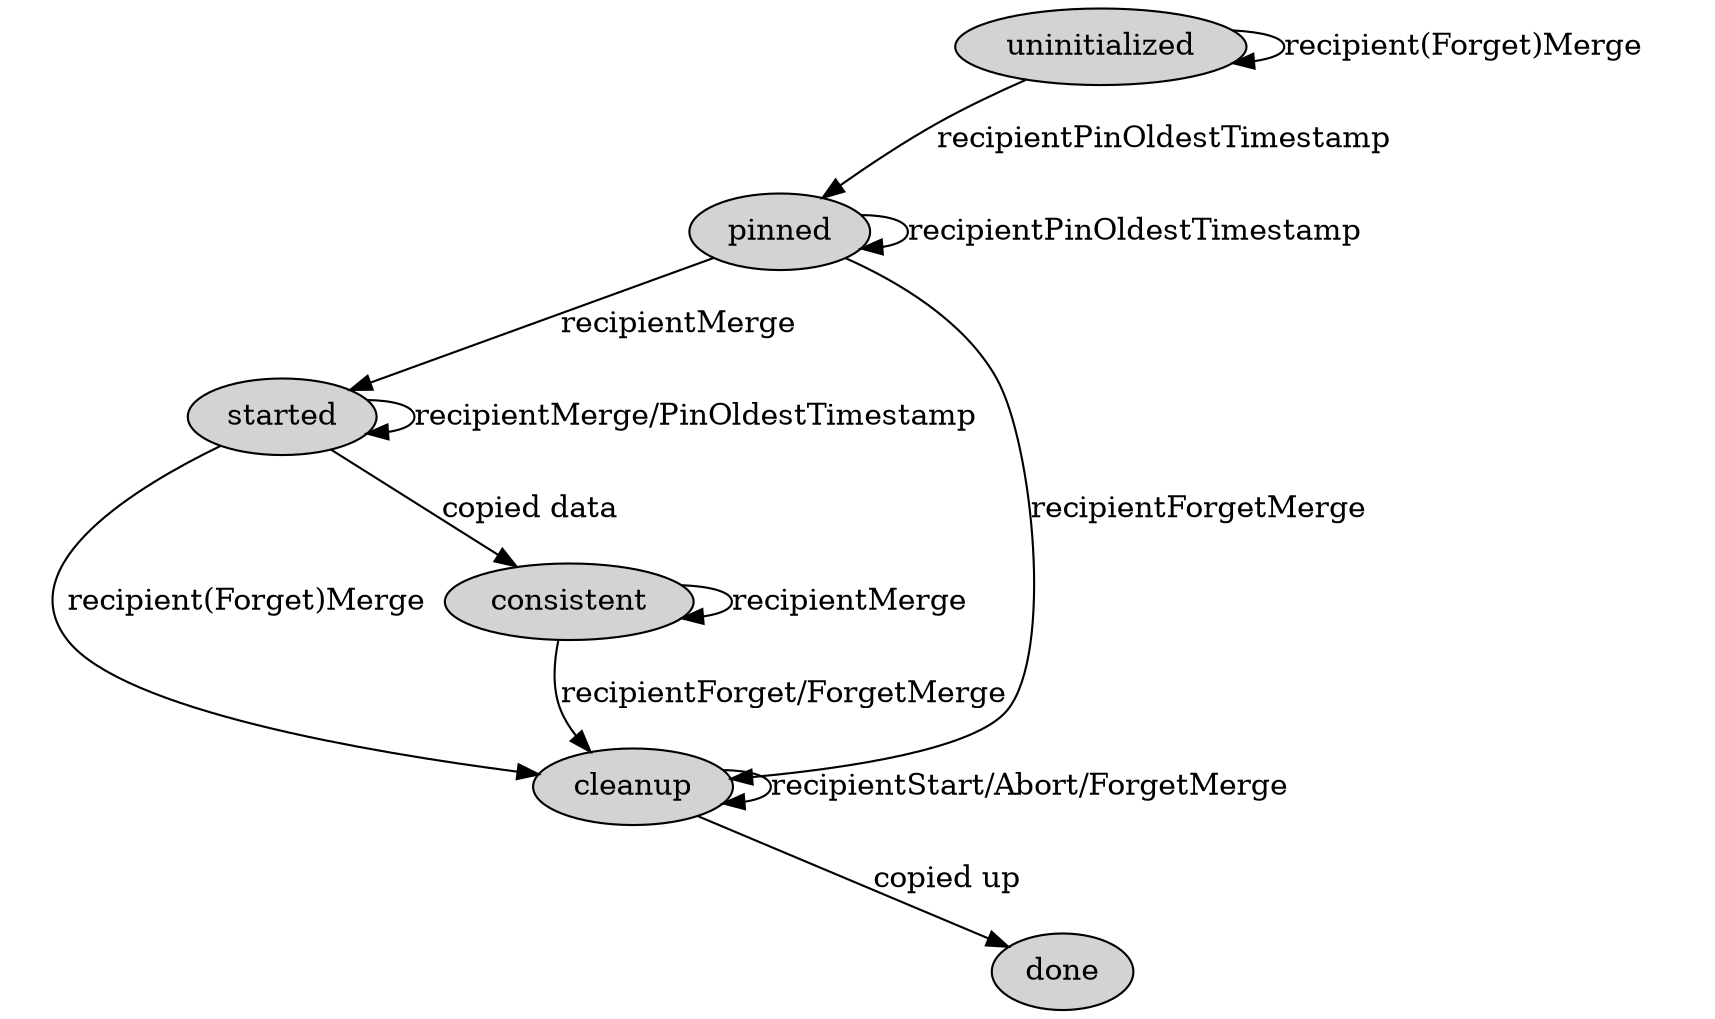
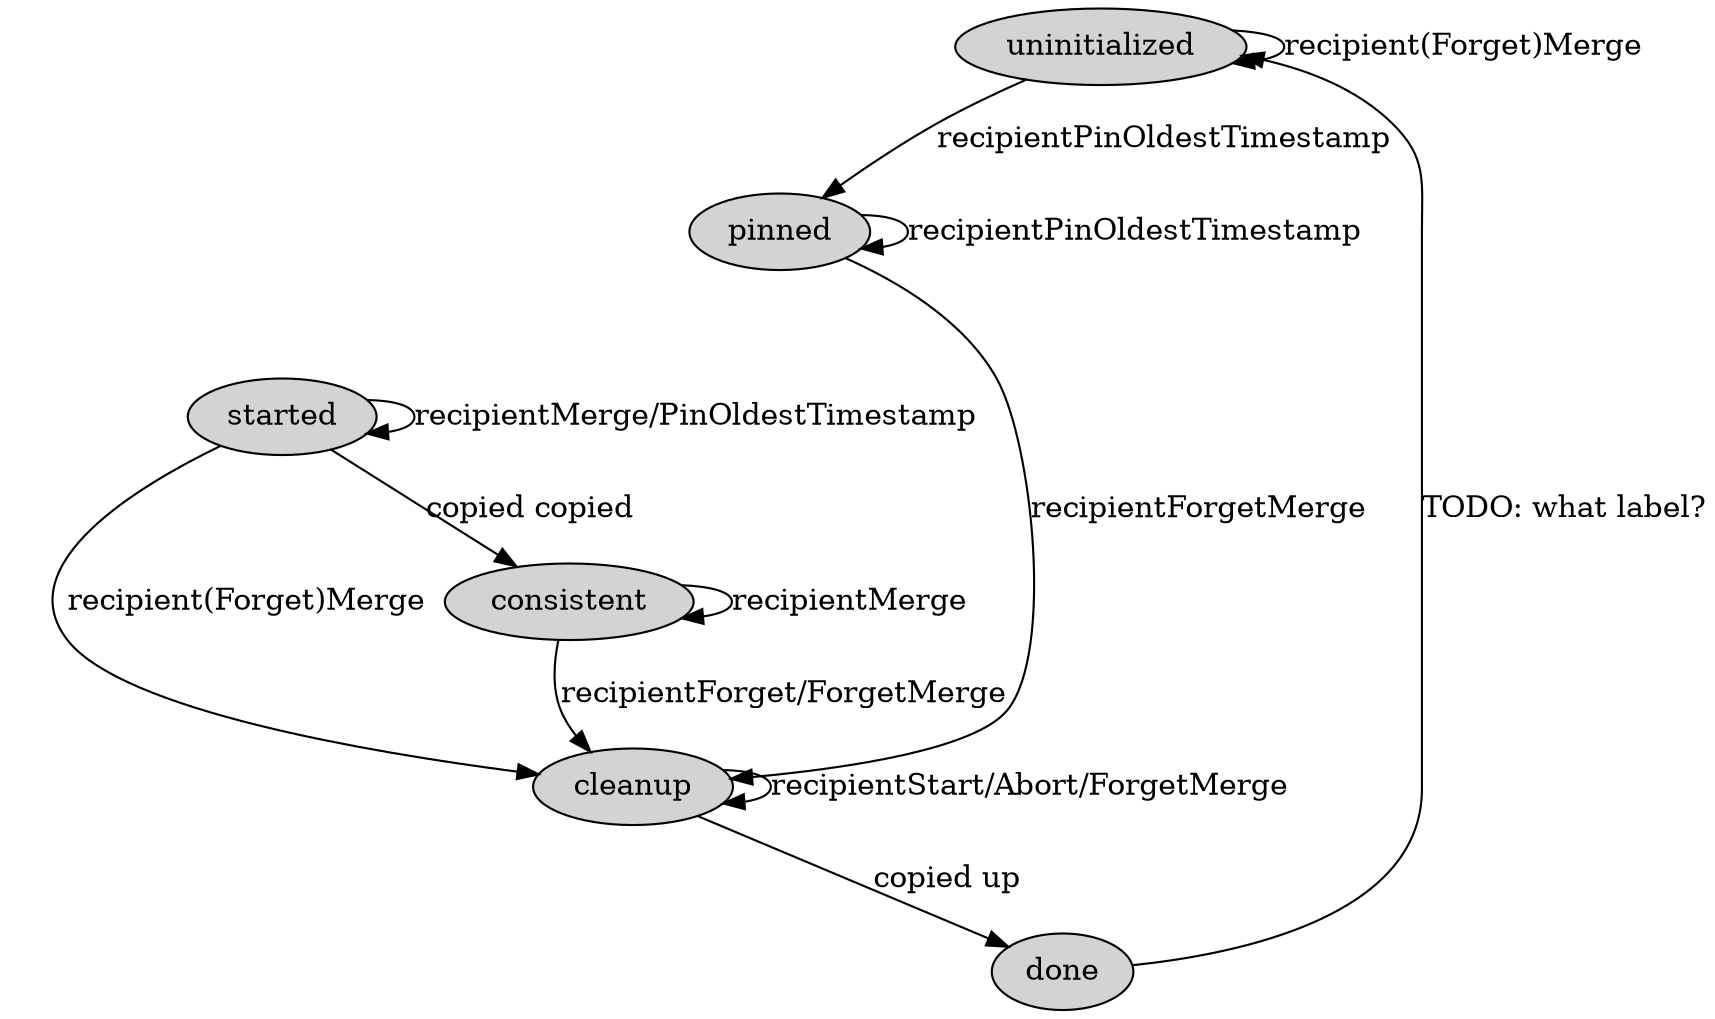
(542, 320) -> none
(530, 509) -> (530, 509)
none -> (1422, 564)
